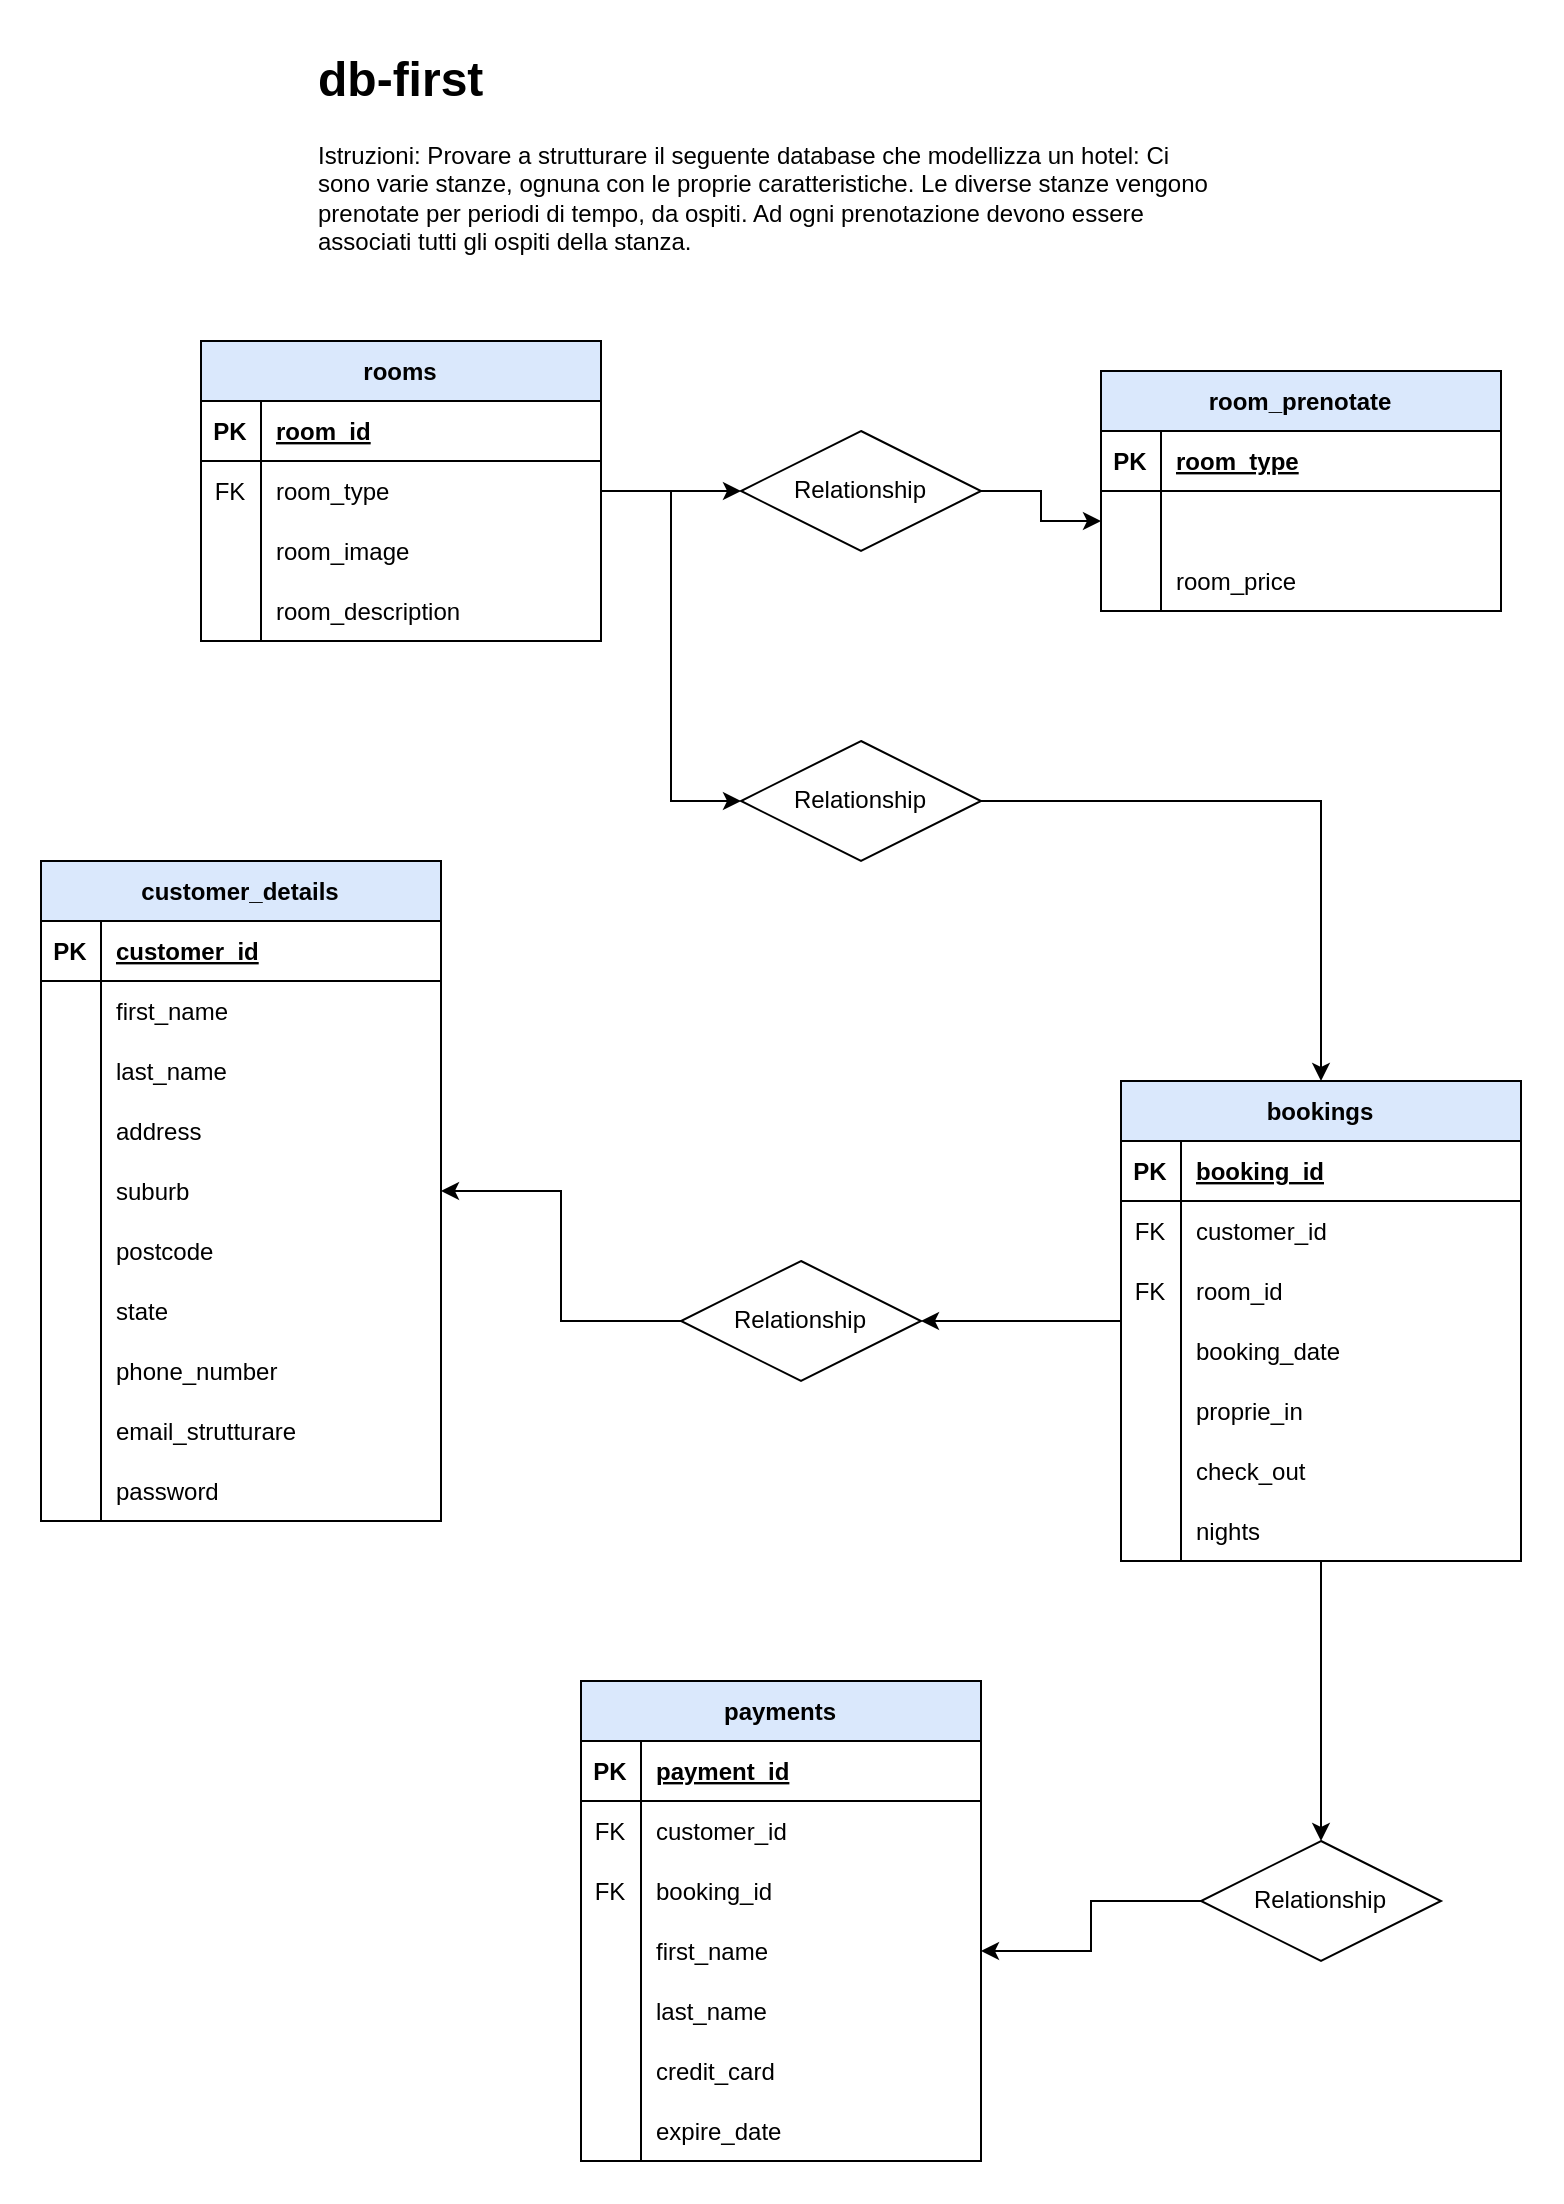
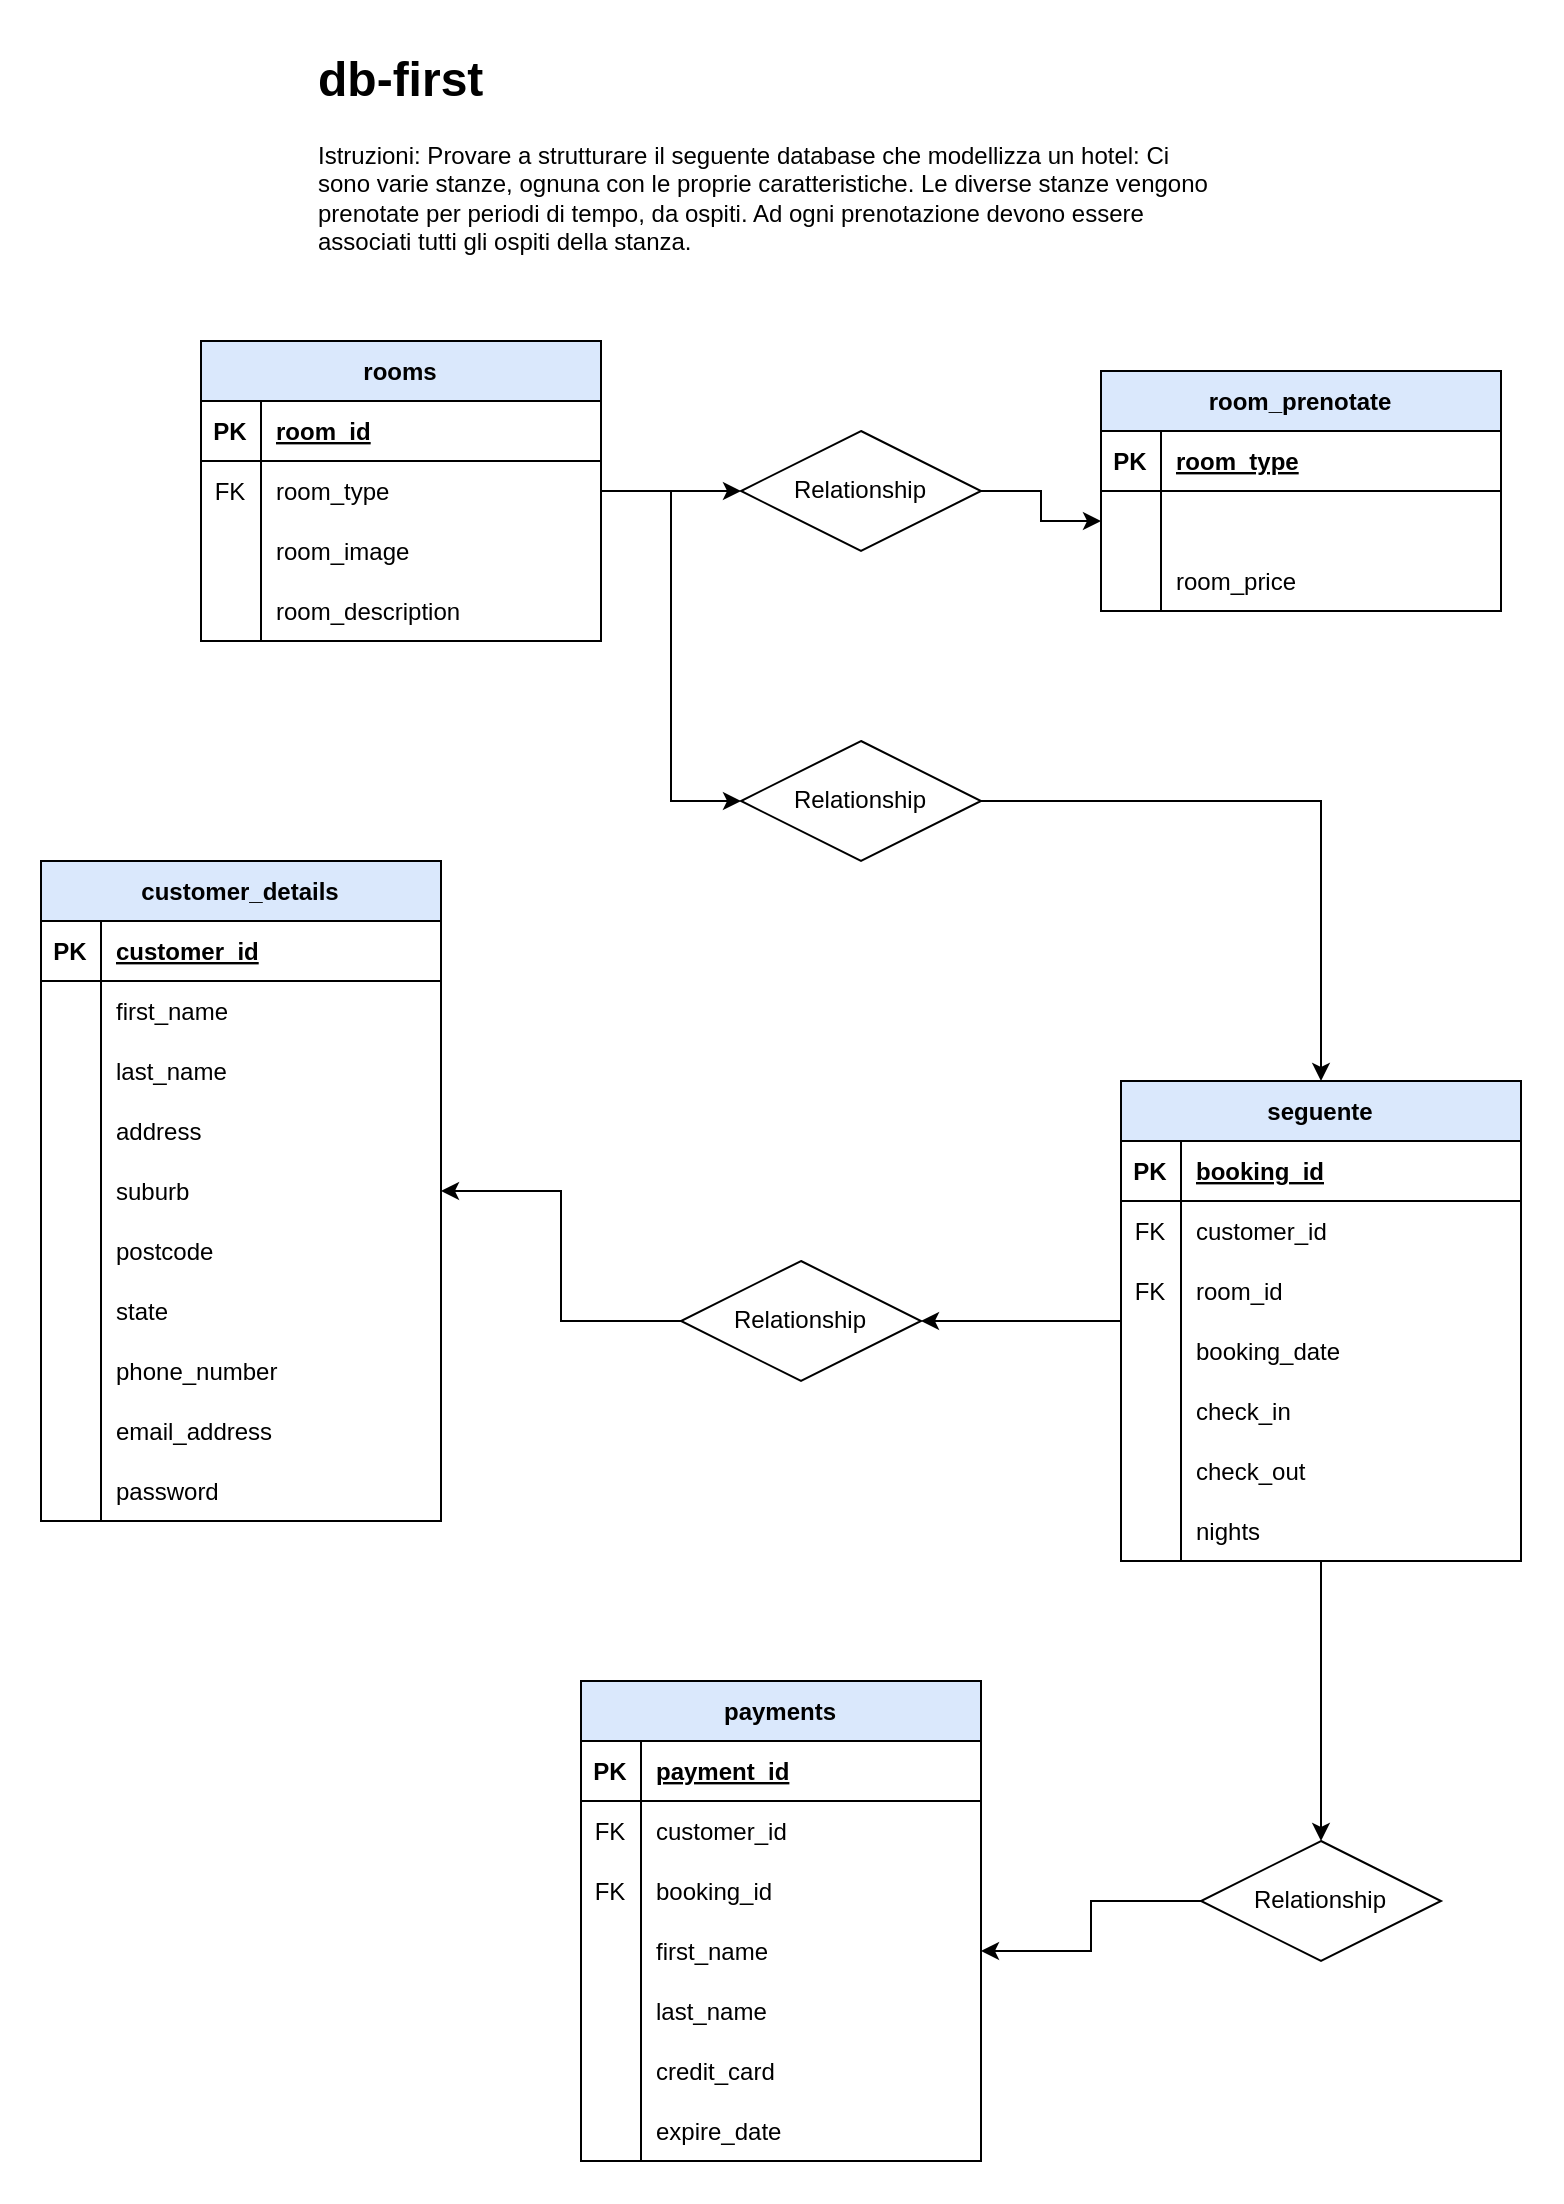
(1320, 1112) -> (1320, 1112)
(1257, 1412) -> (1247, 1412)
(224, 1432) -> (197, 1432)
